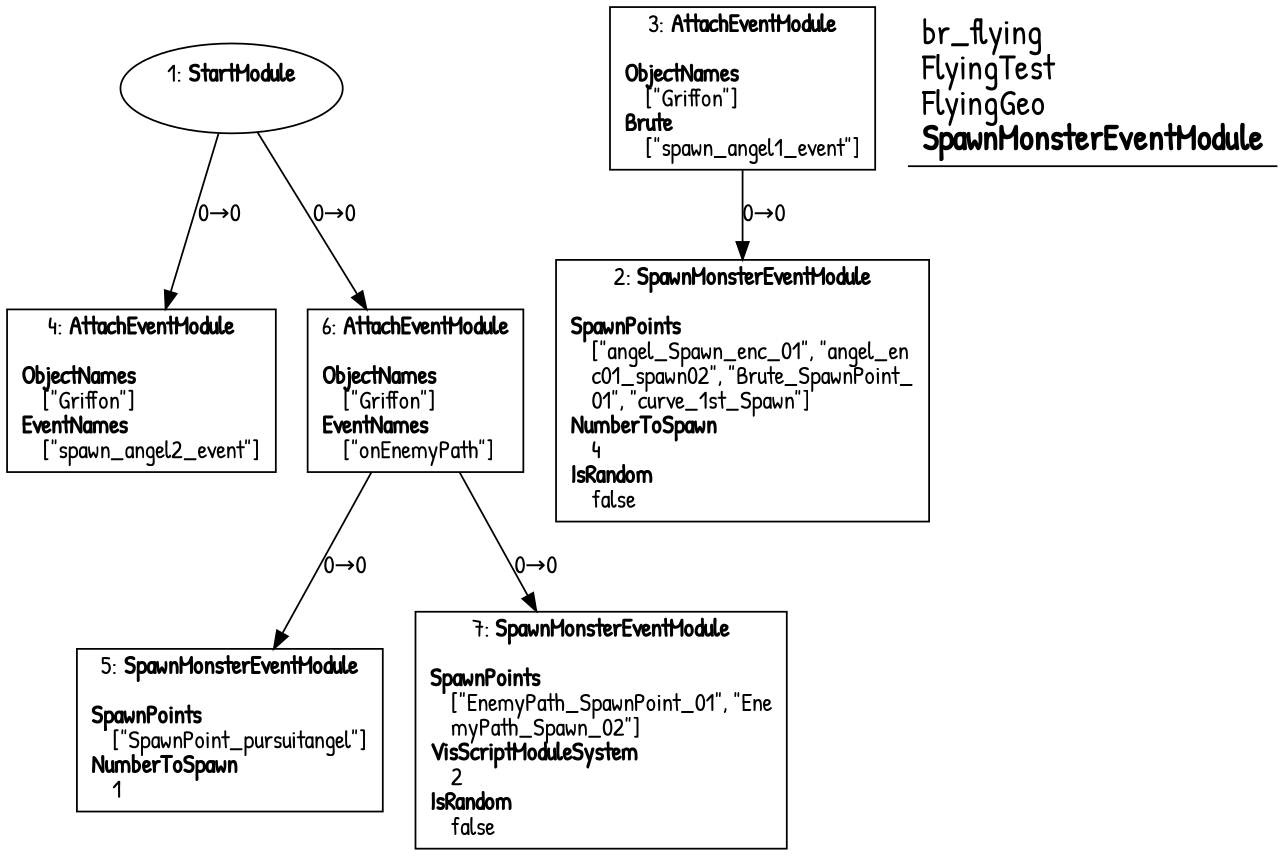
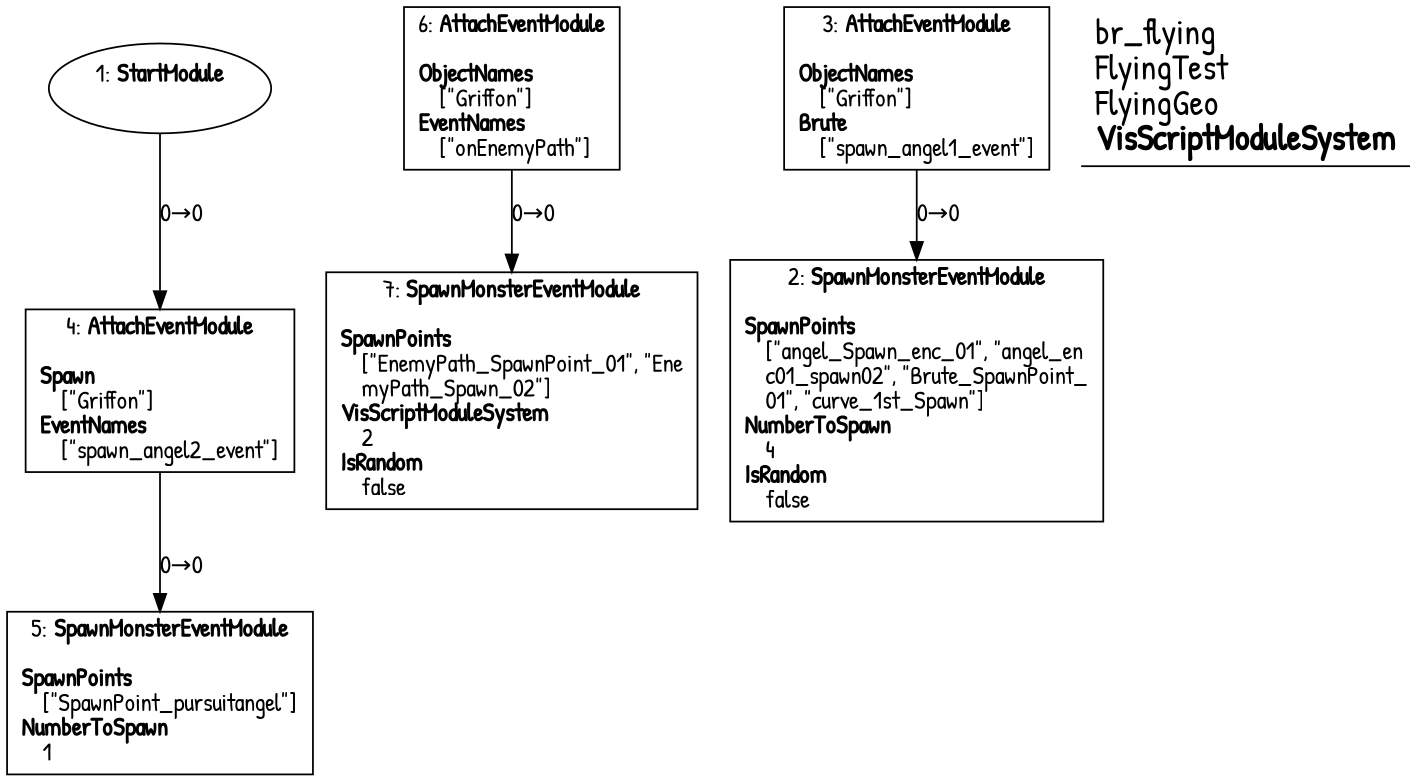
(1093, 140) -> (1246, 140)
(307, 213) -> none
(79, 377) -> (67, 377)
(327, 552) -> (160, 533)
